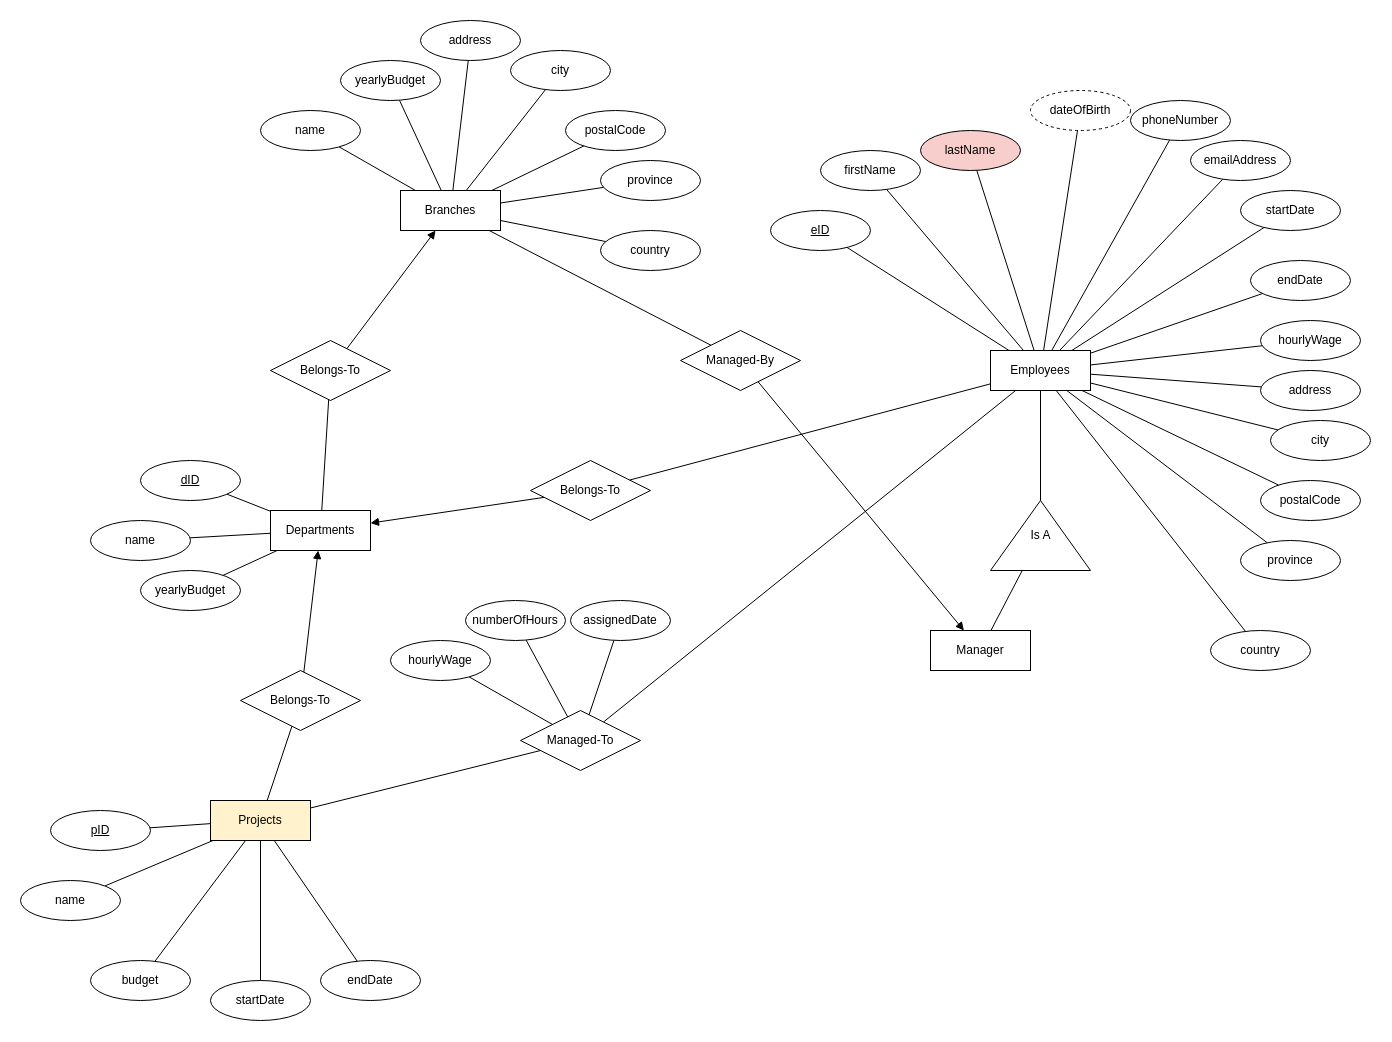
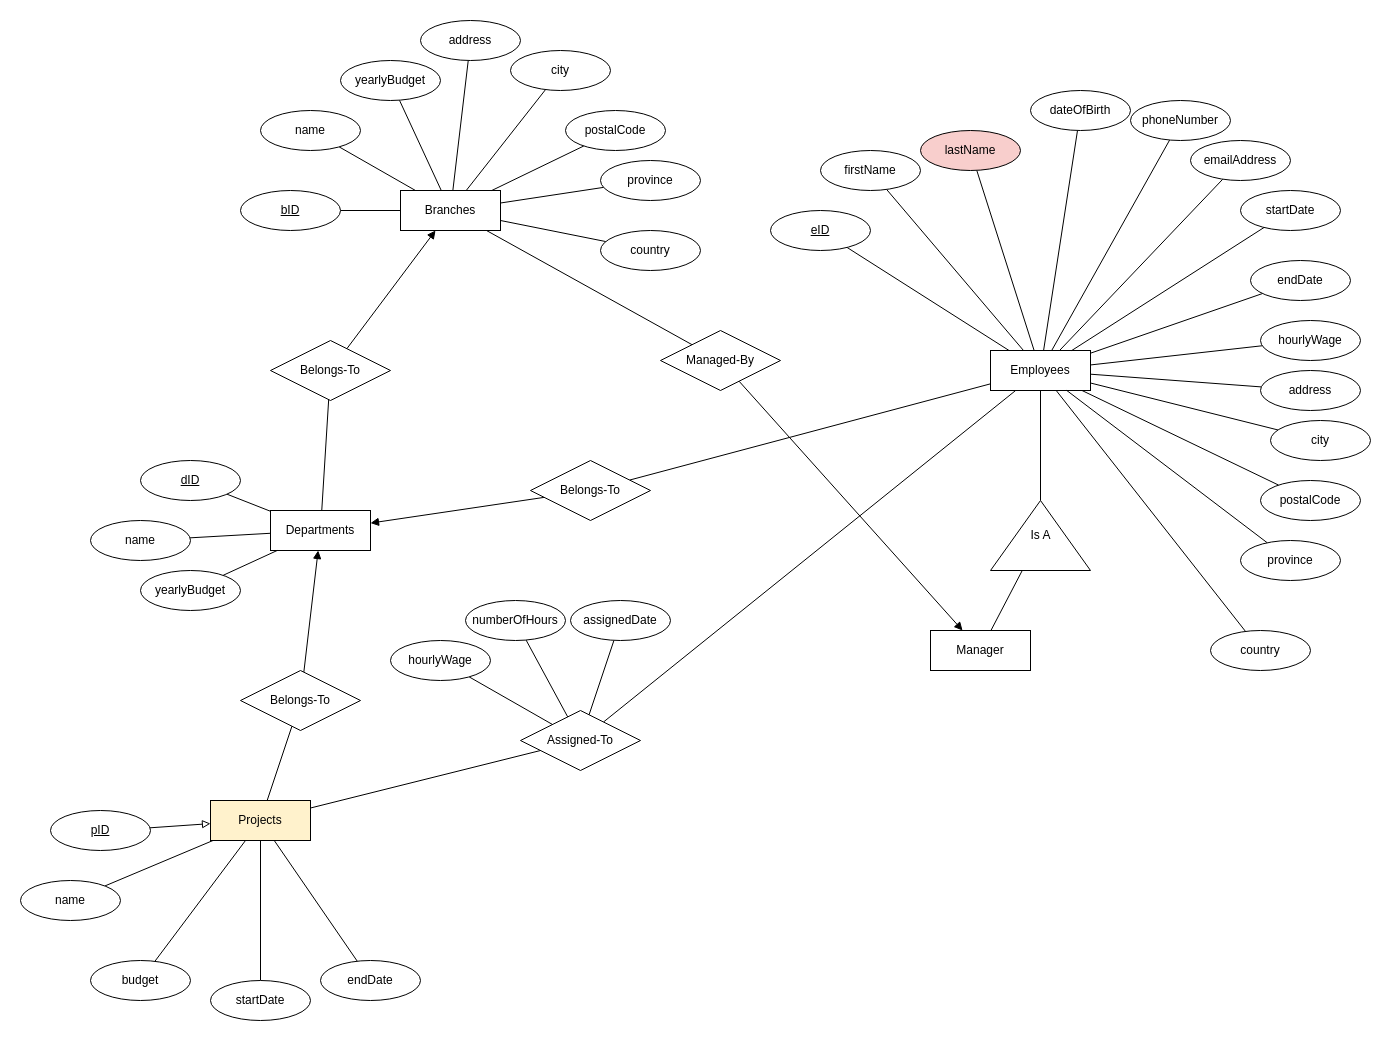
(1081, 111) -> (1081, 111)
none -> (291, 211)
none -> (371, 211)
(741, 361) -> (721, 361)
(581, 741) -> (581, 741)
(204, 824) -> (201, 824)
